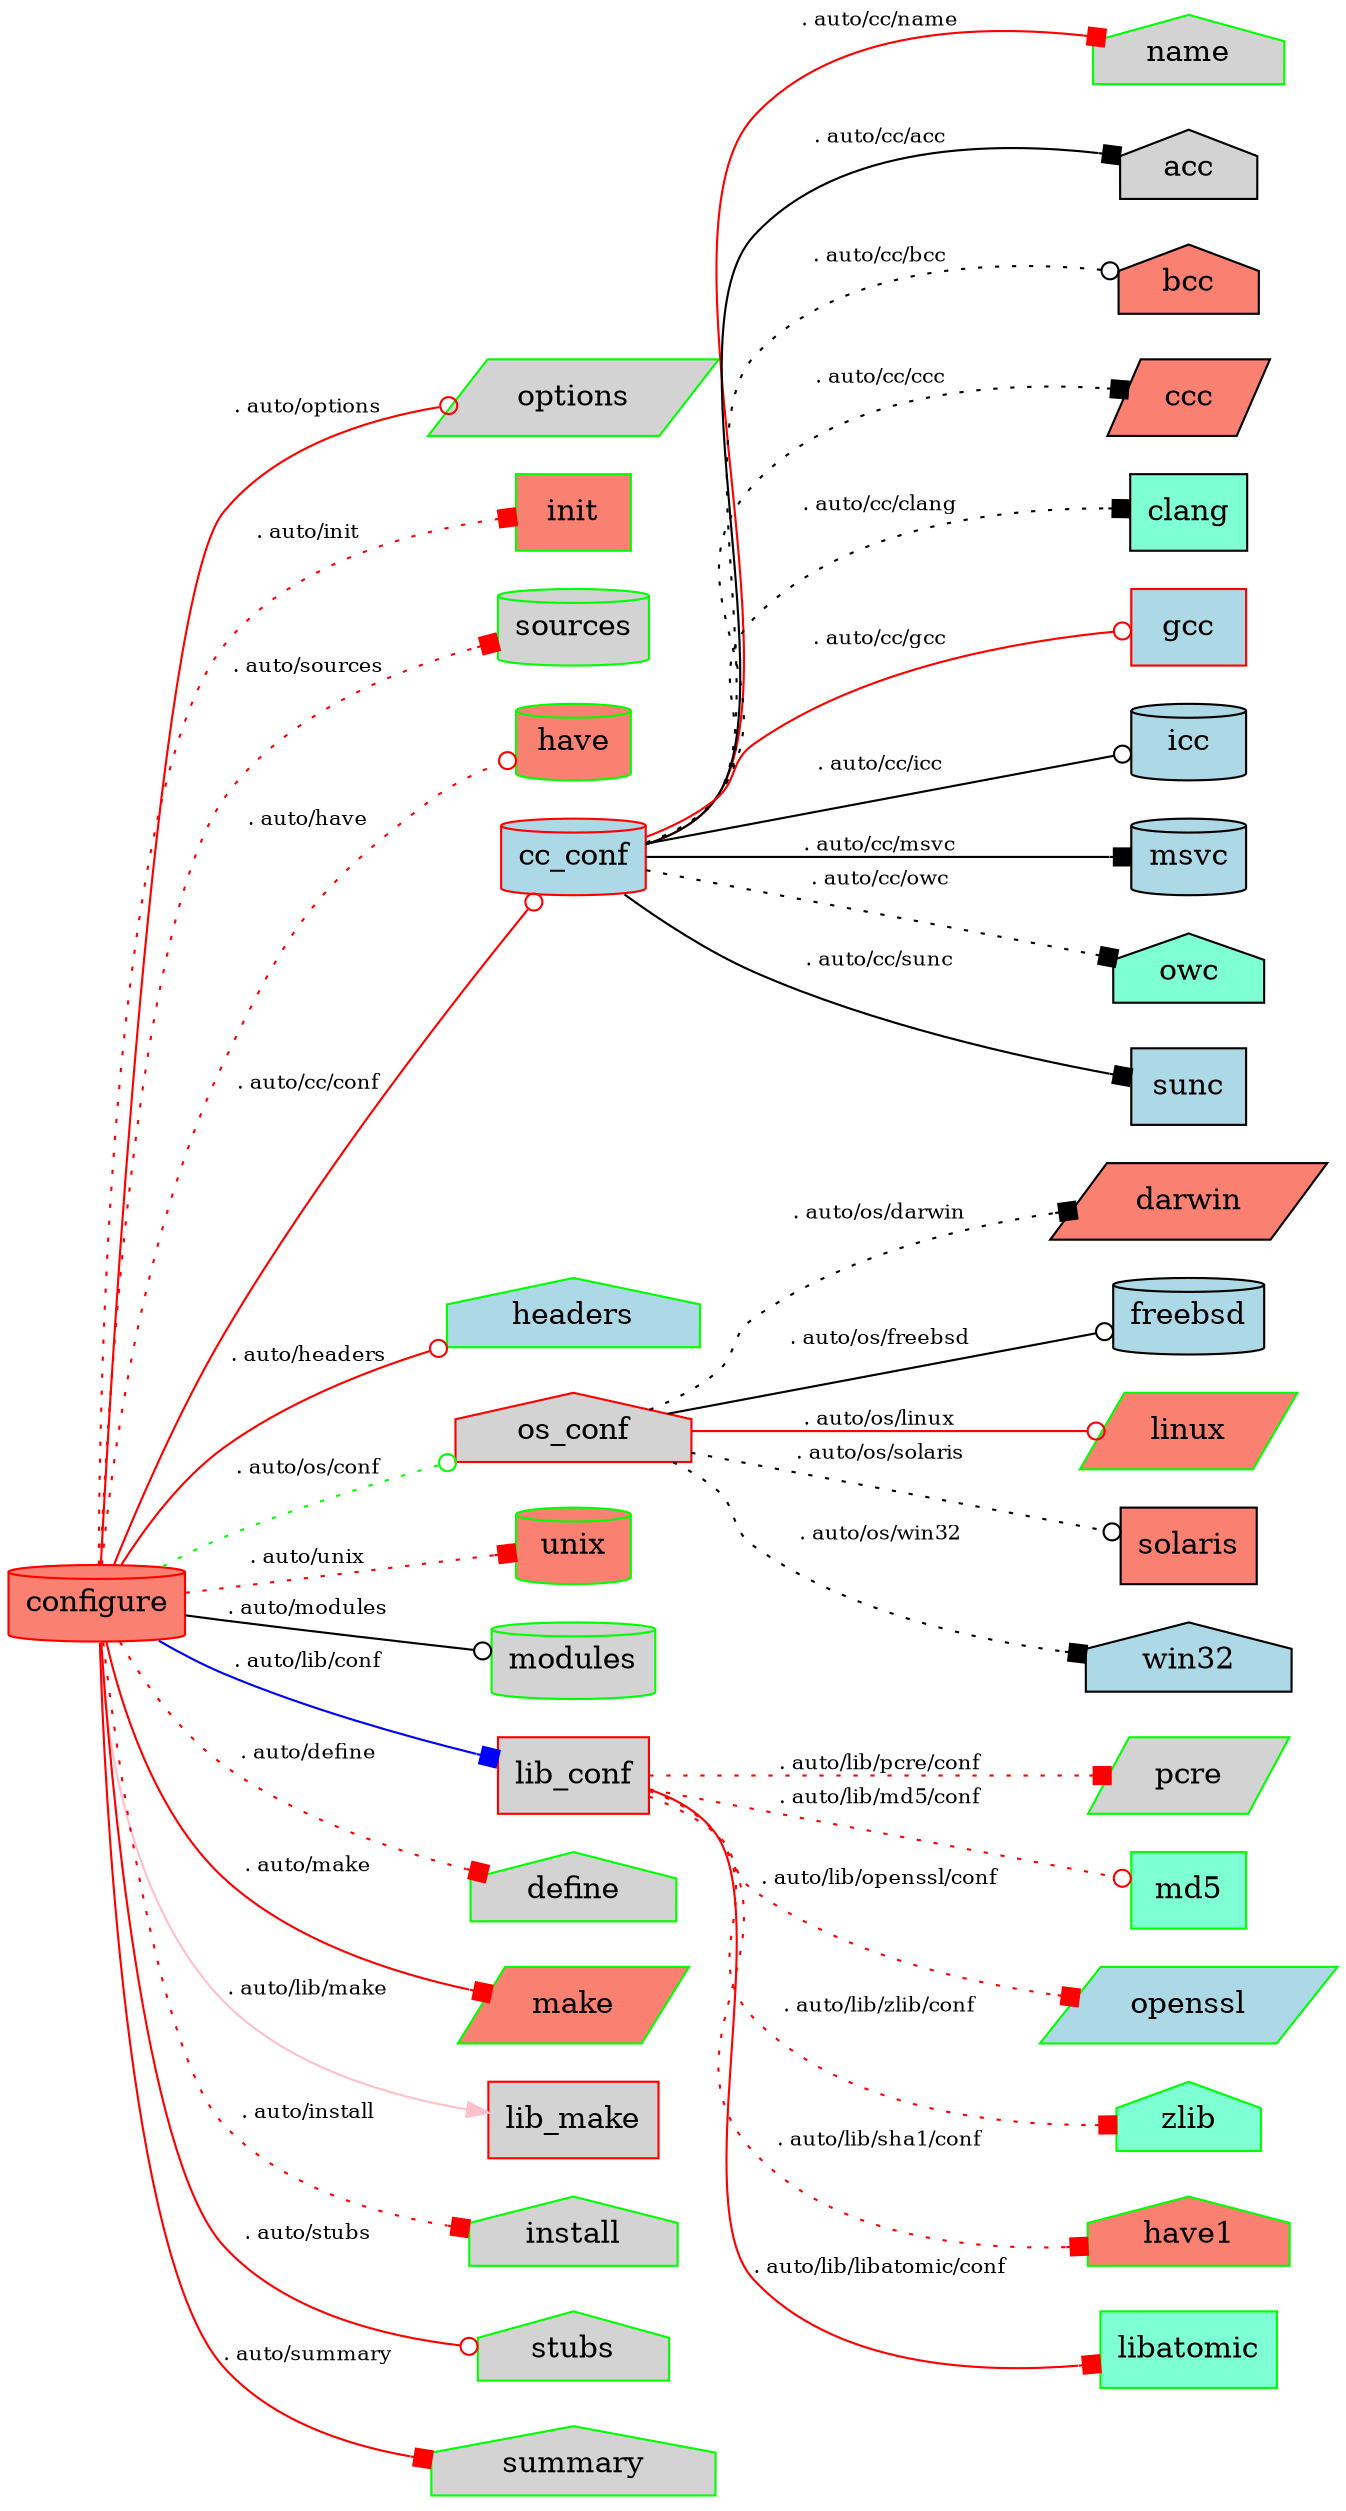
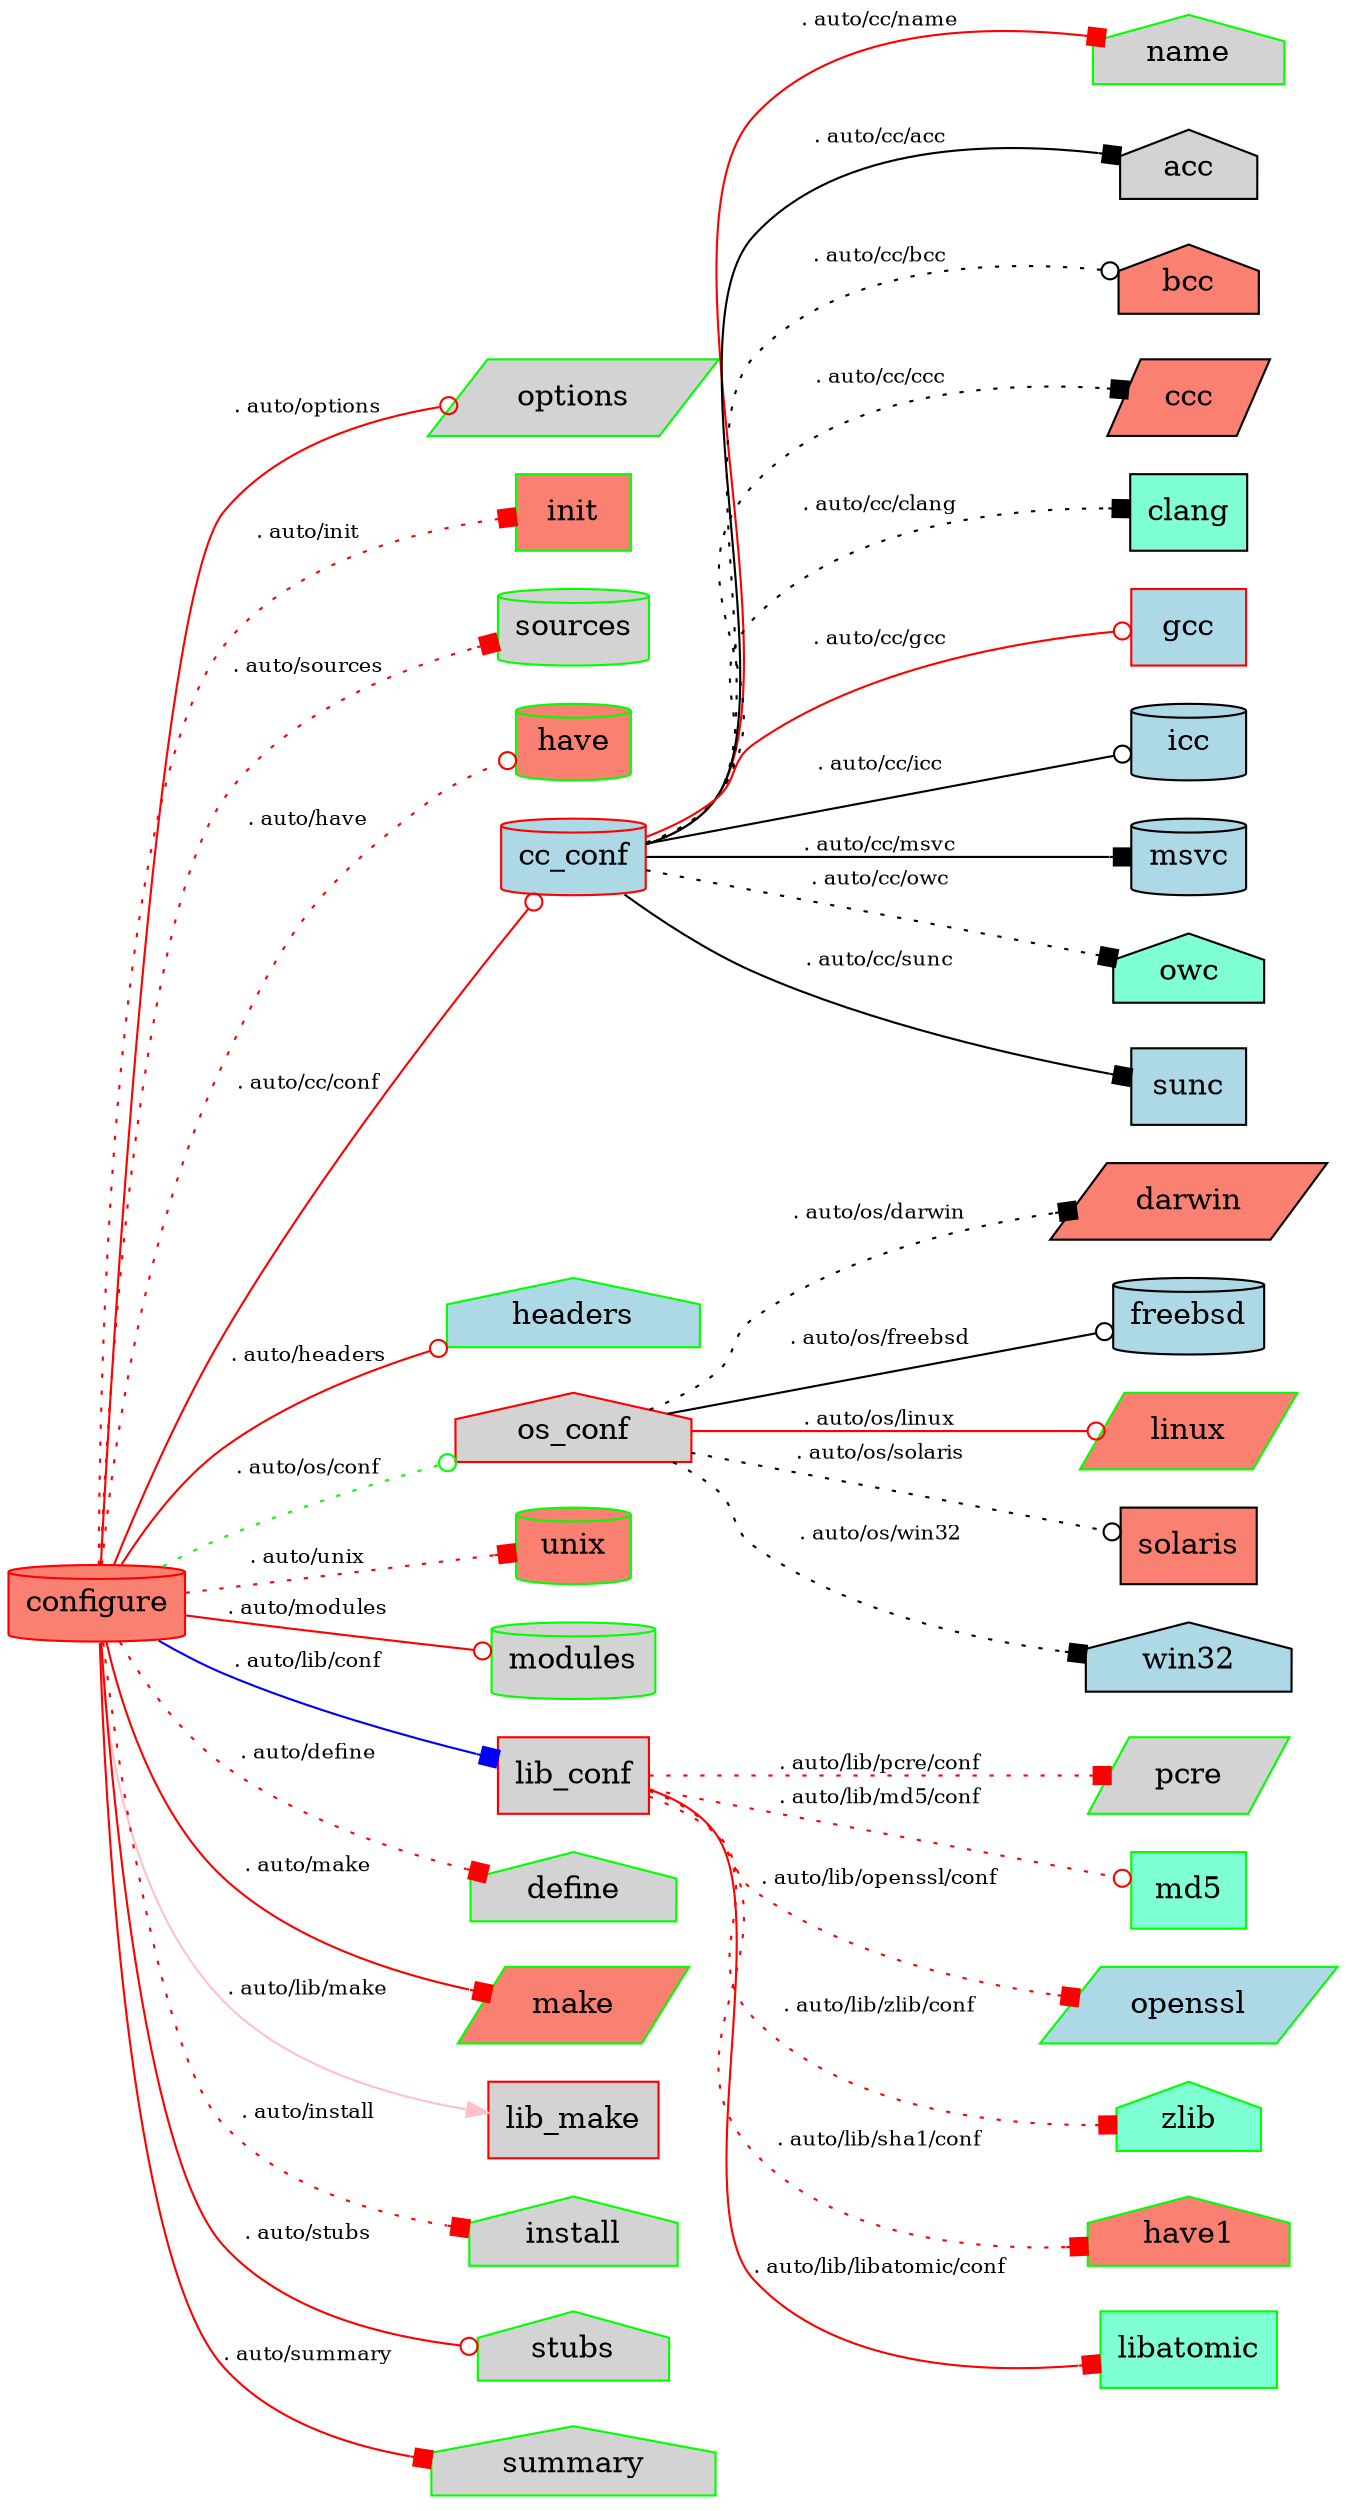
(329, 1633) -> (329, 1633)
